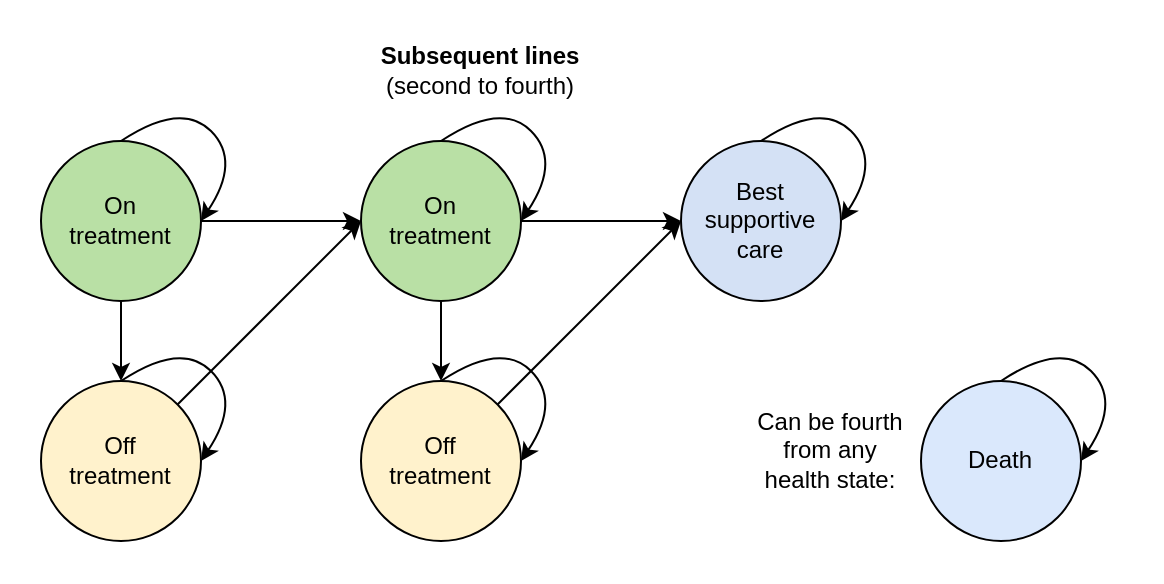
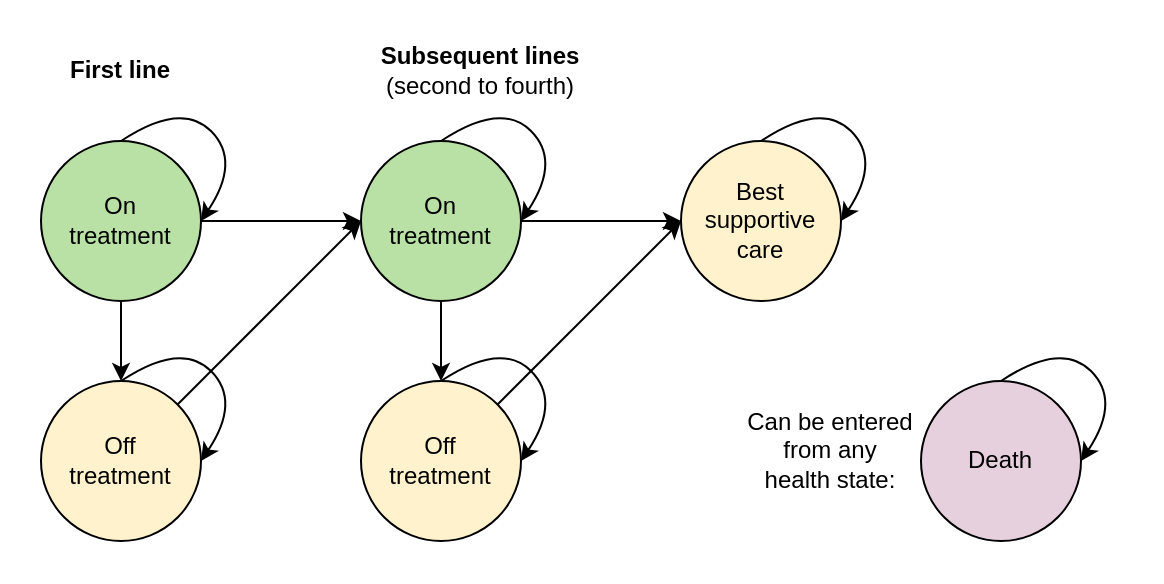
none -> (121, 71)
(761, 221) -> (761, 221)
(831, 451) -> (831, 451)
(1001, 461) -> (1001, 461)
